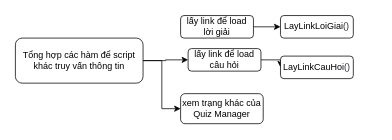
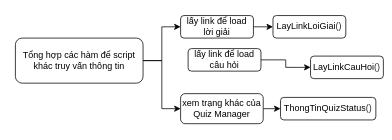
(317, 27) -> (309, 27)
none -> (162, 36)
(165, 60) -> none
(317, 67) -> (347, 67)
none -> (269, 108)
none -> (328, 108)
